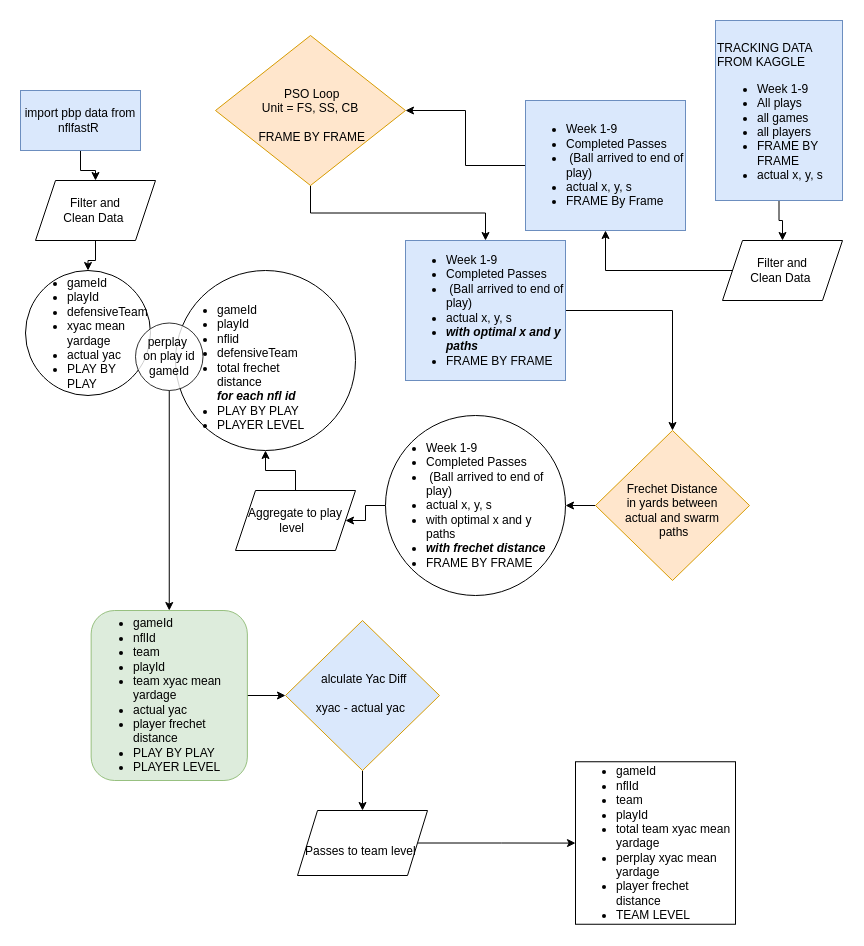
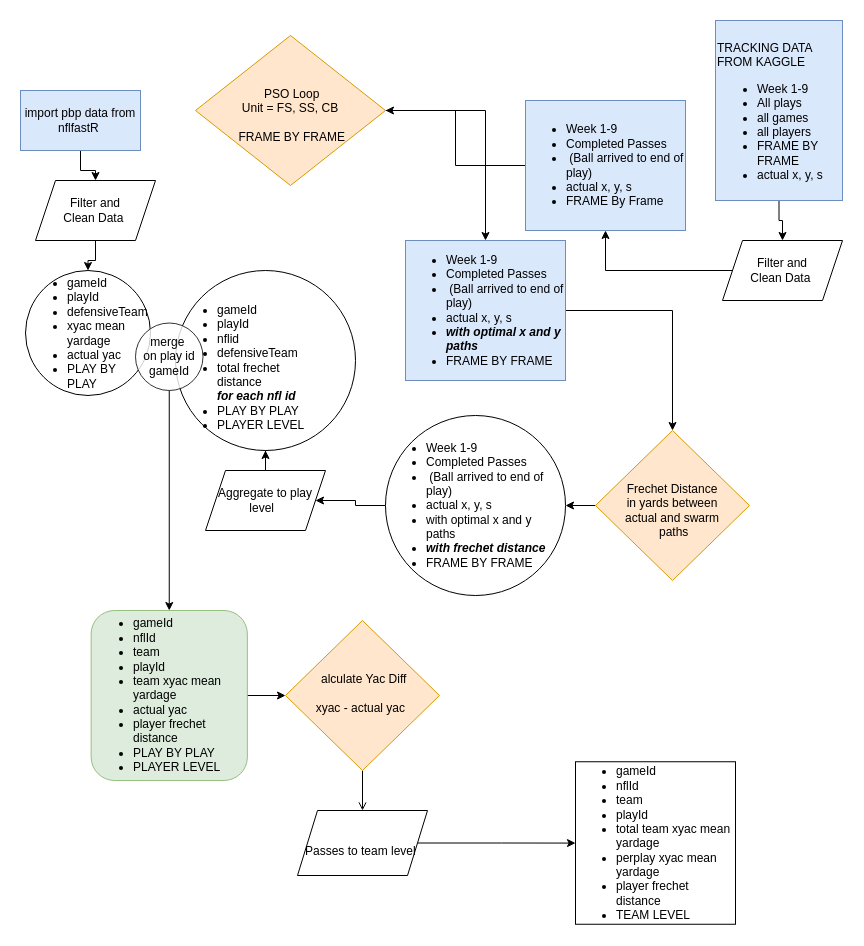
(311, 111) -> (291, 111)
(170, 357) -> (170, 357)
(296, 521) -> (266, 501)
(363, 696) -> (363, 696)
(363, 802) -> (363, 804)
